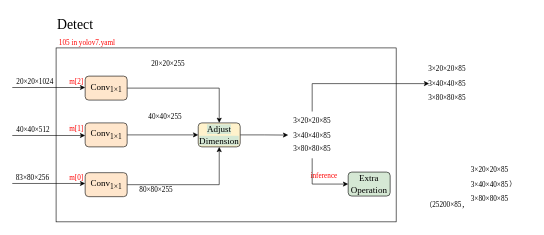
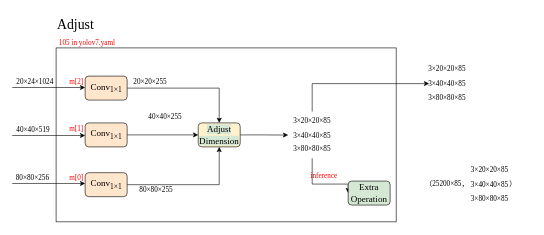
(80, 25) -> (80, 25)
(168, 63) -> (150, 81)
(35, 81) -> (35, 81)
(33, 129) -> (33, 129)
(33, 177) -> (33, 177)
(369, 184) -> (369, 193)
(447, 205) -> (447, 184)
